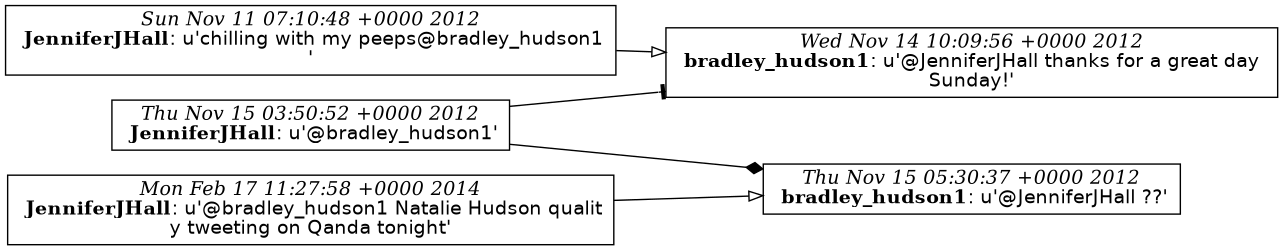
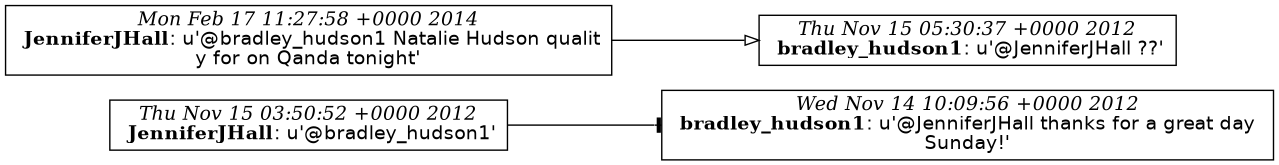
(311, 40) -> none
(628, 156) -> none
(311, 228) -> (309, 58)
